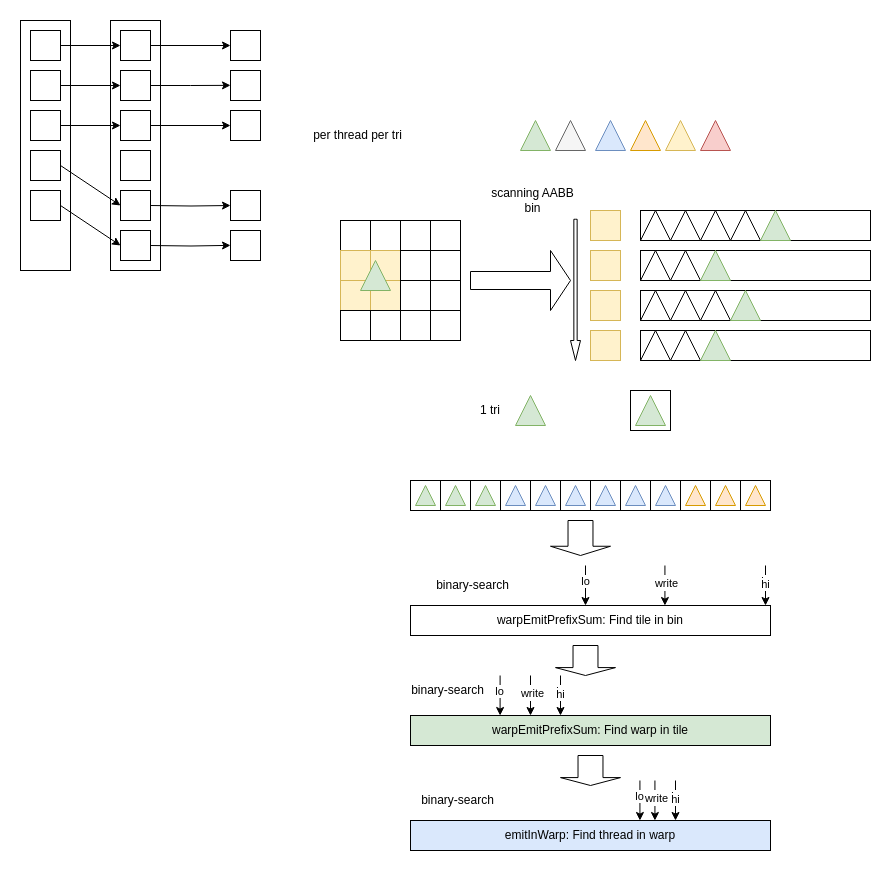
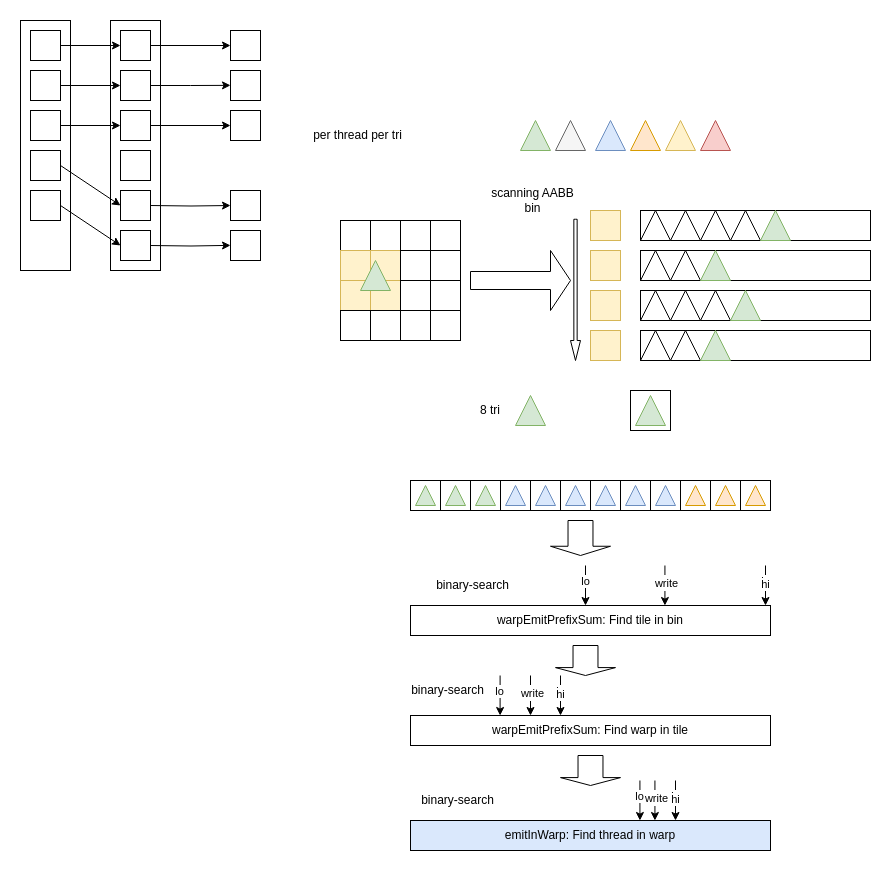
(491, 411) -> (491, 411)
(591, 731) -> (591, 731)
